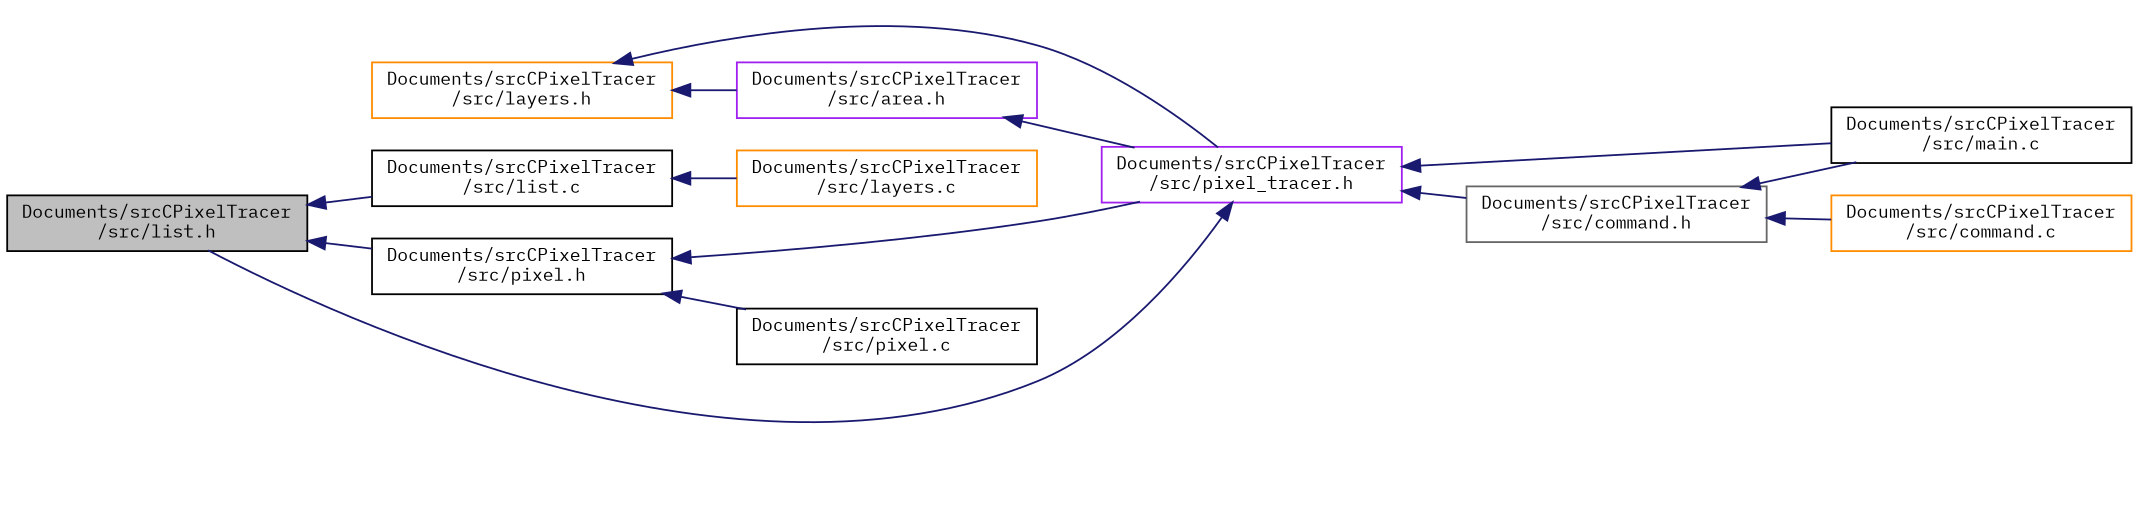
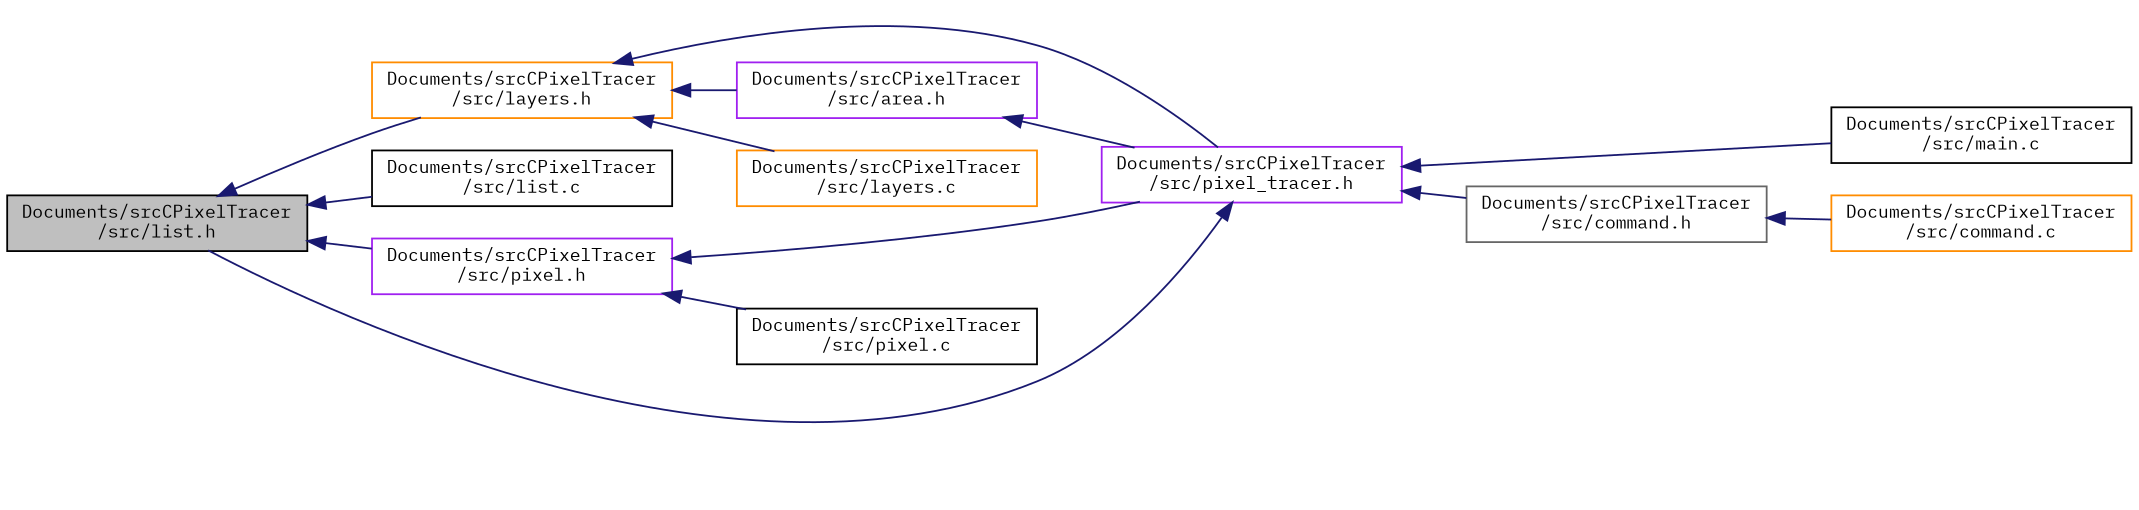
none -> (327, 150)
(1808, 173) -> none
(714, 178) -> (713, 136)
(522, 266) -> (522, 266)
